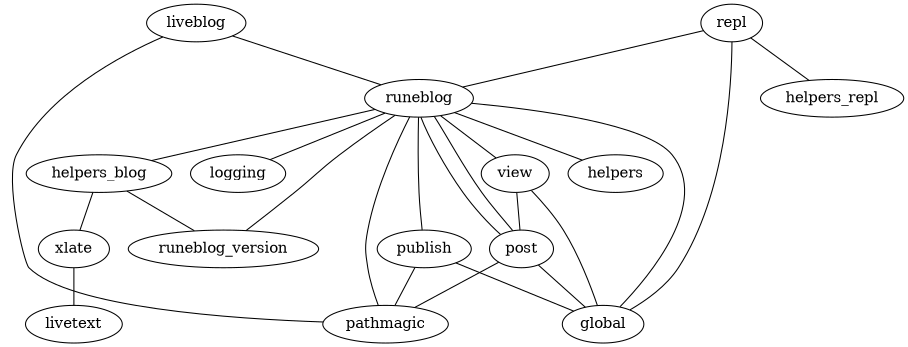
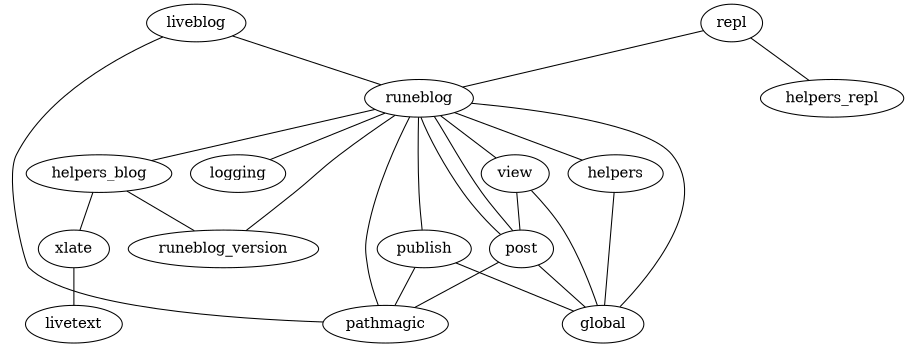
(712, 190) -> (609, 249)
